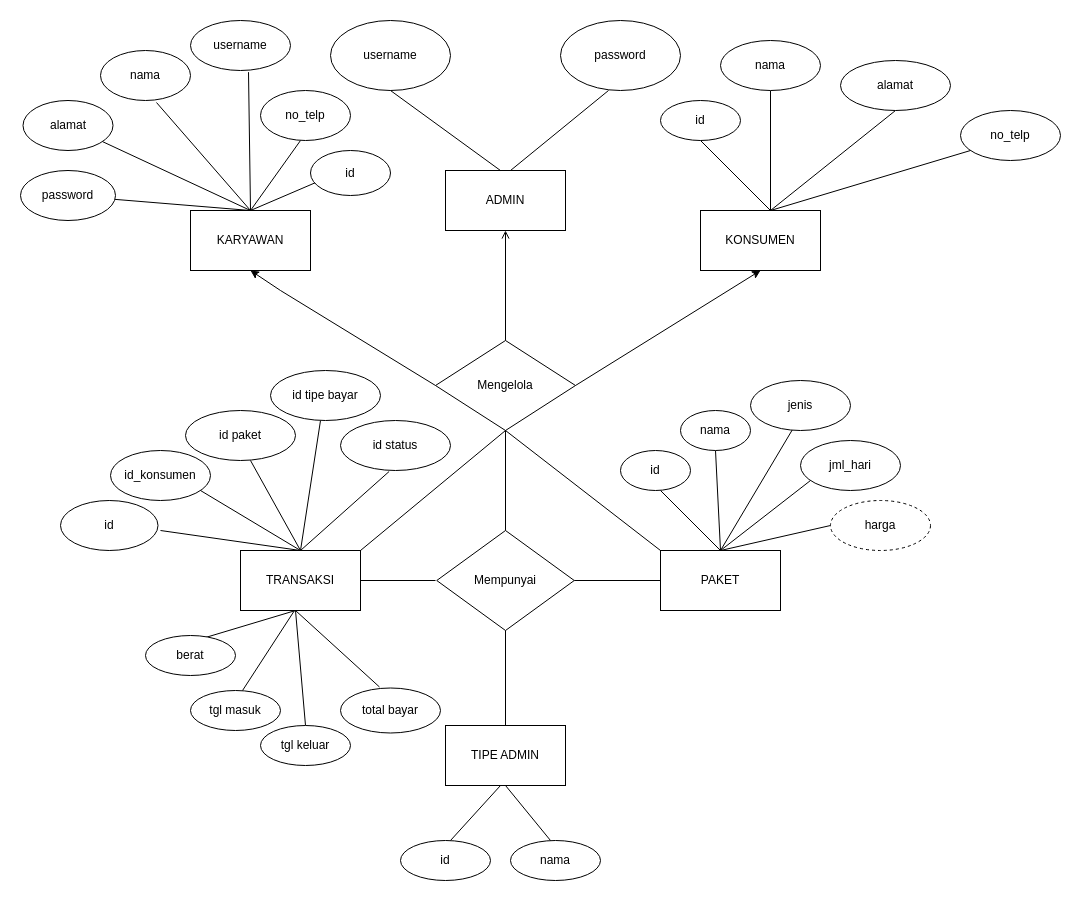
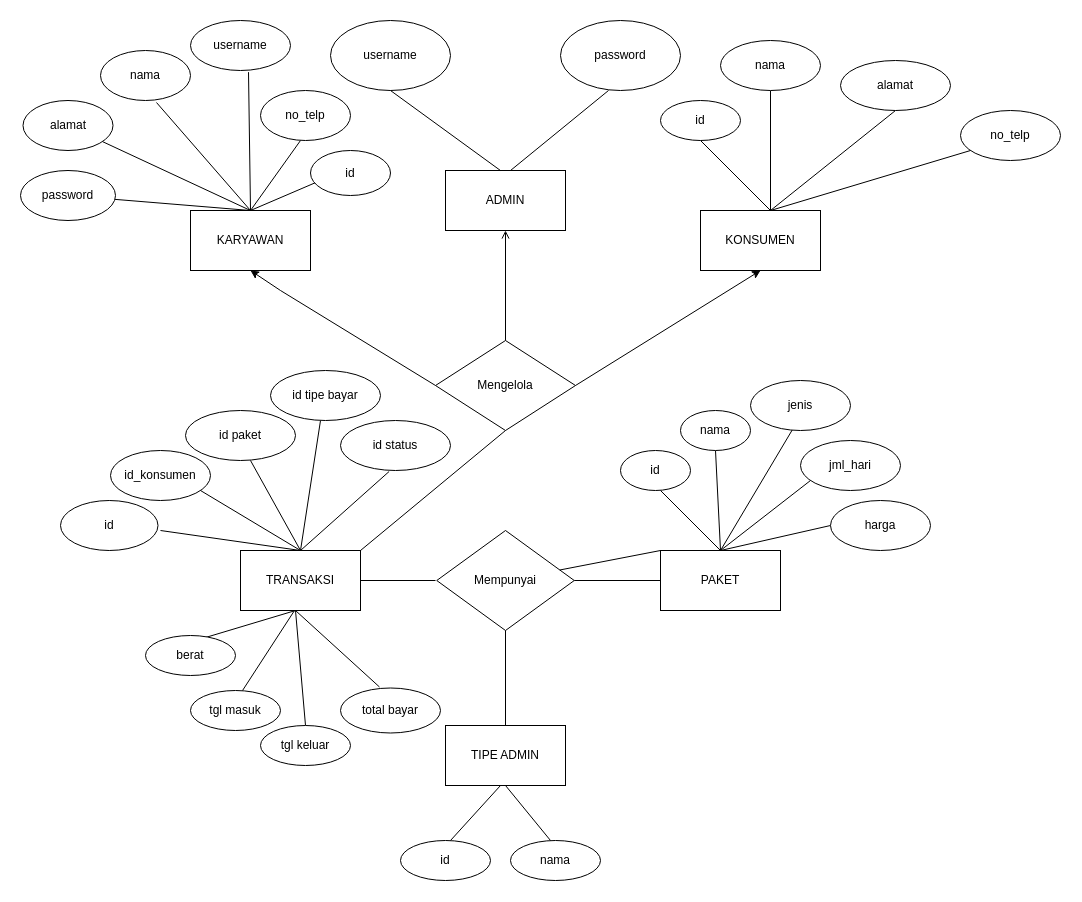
(506, 483) -> none
(584, 491) -> (610, 560)
(881, 526) -> (881, 526)
